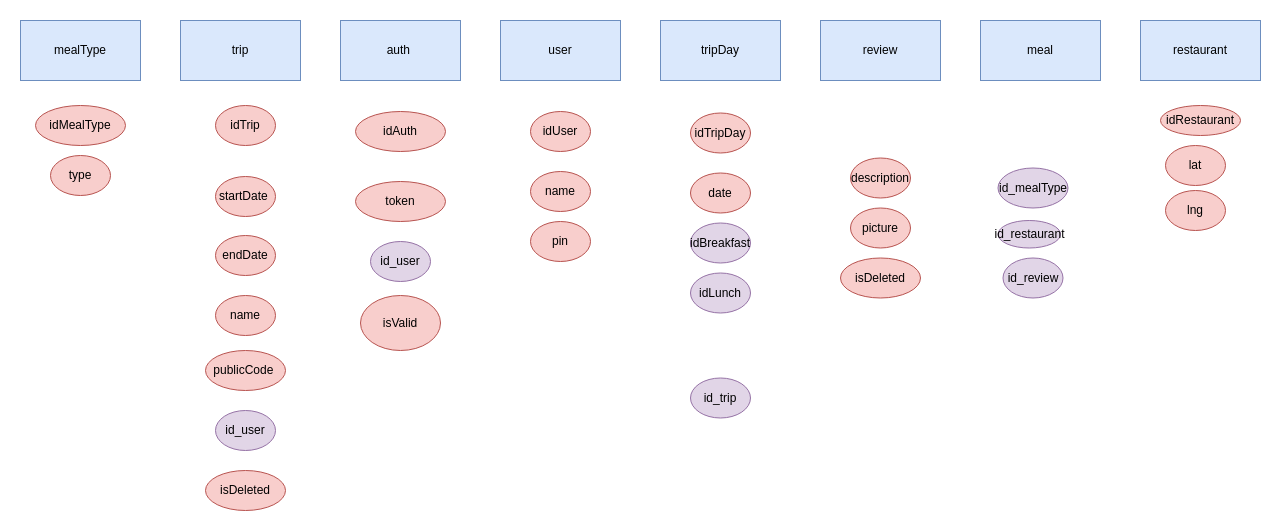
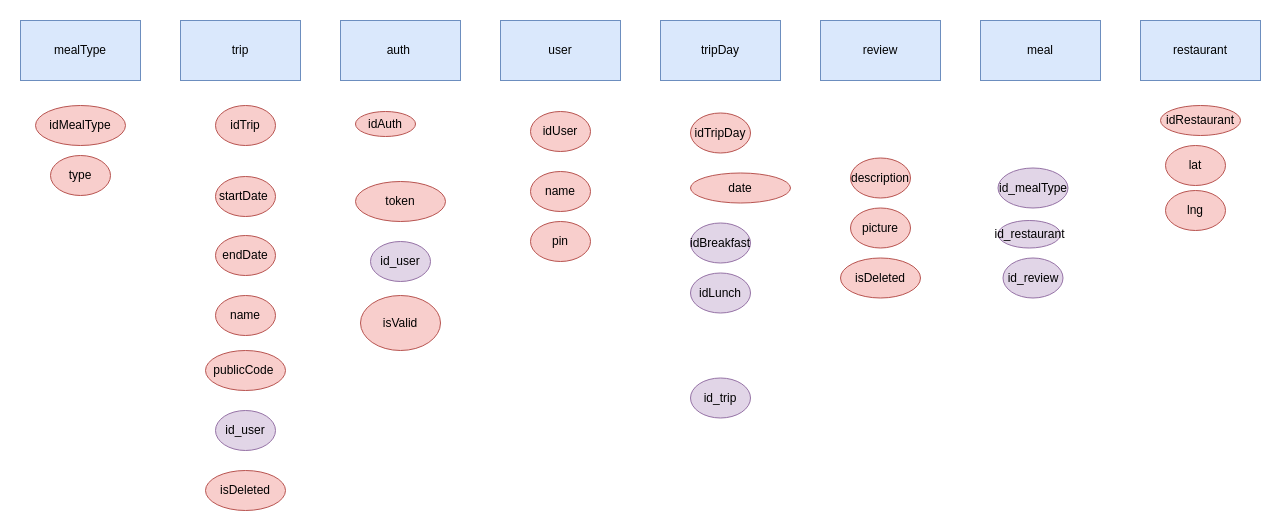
(401, 132) -> (386, 124)
(721, 193) -> (741, 188)
